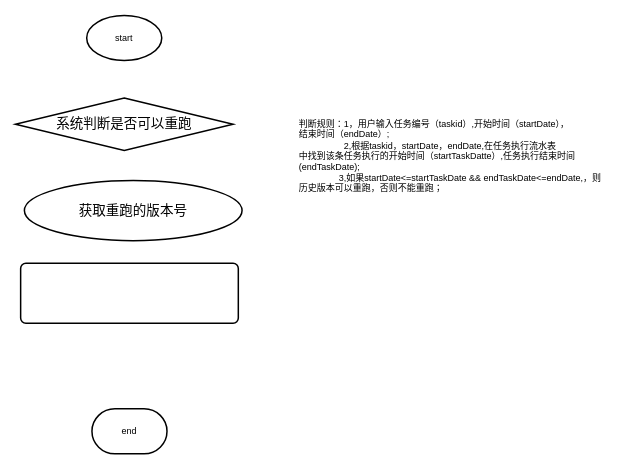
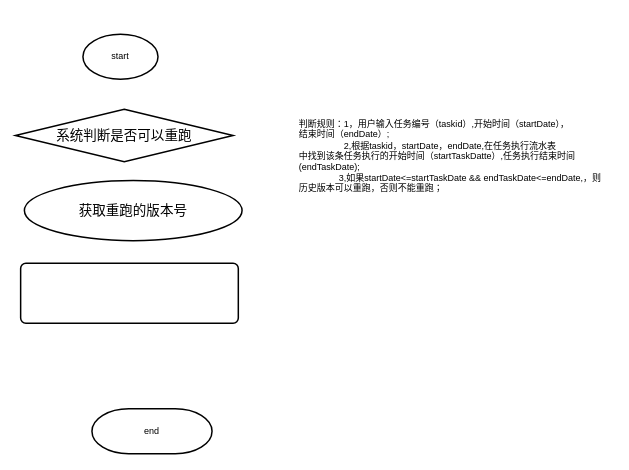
(124, 38) -> (120, 57)
(124, 124) -> (124, 135)
(129, 431) -> (152, 431)
